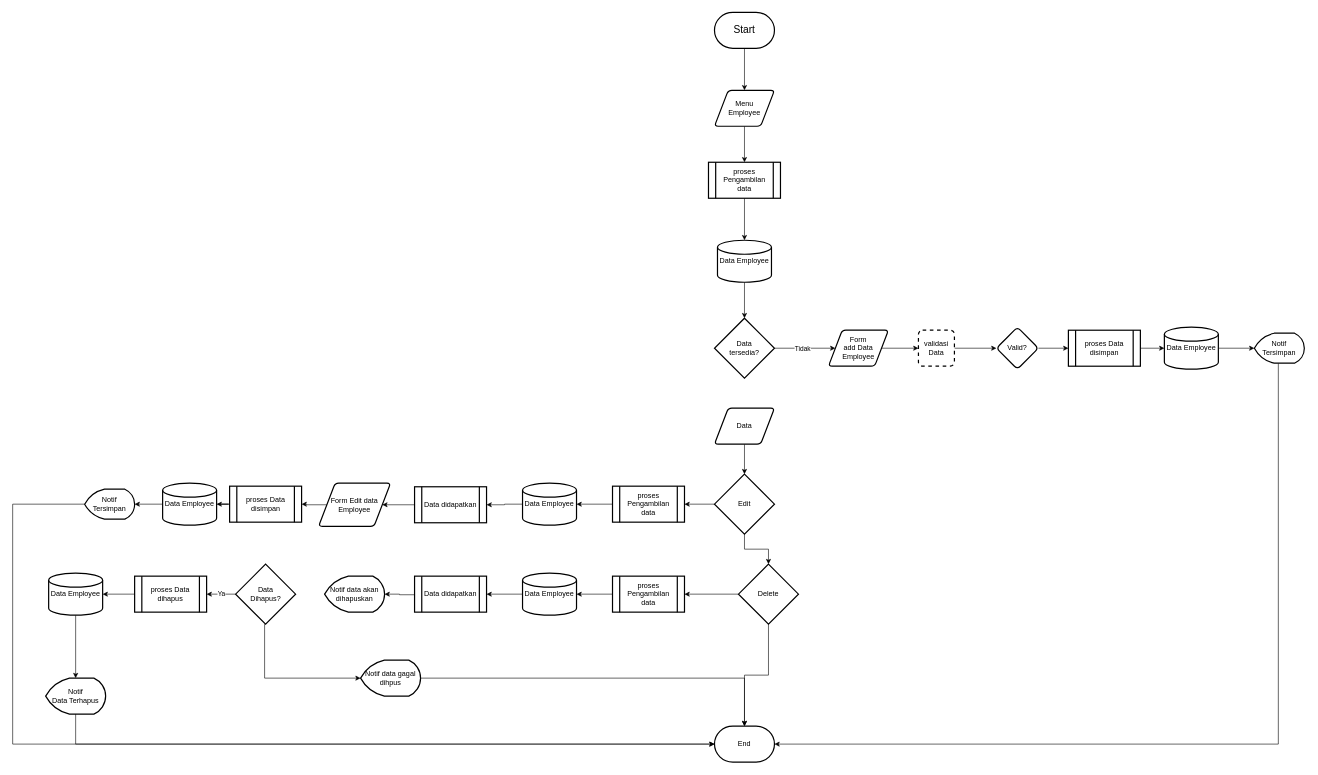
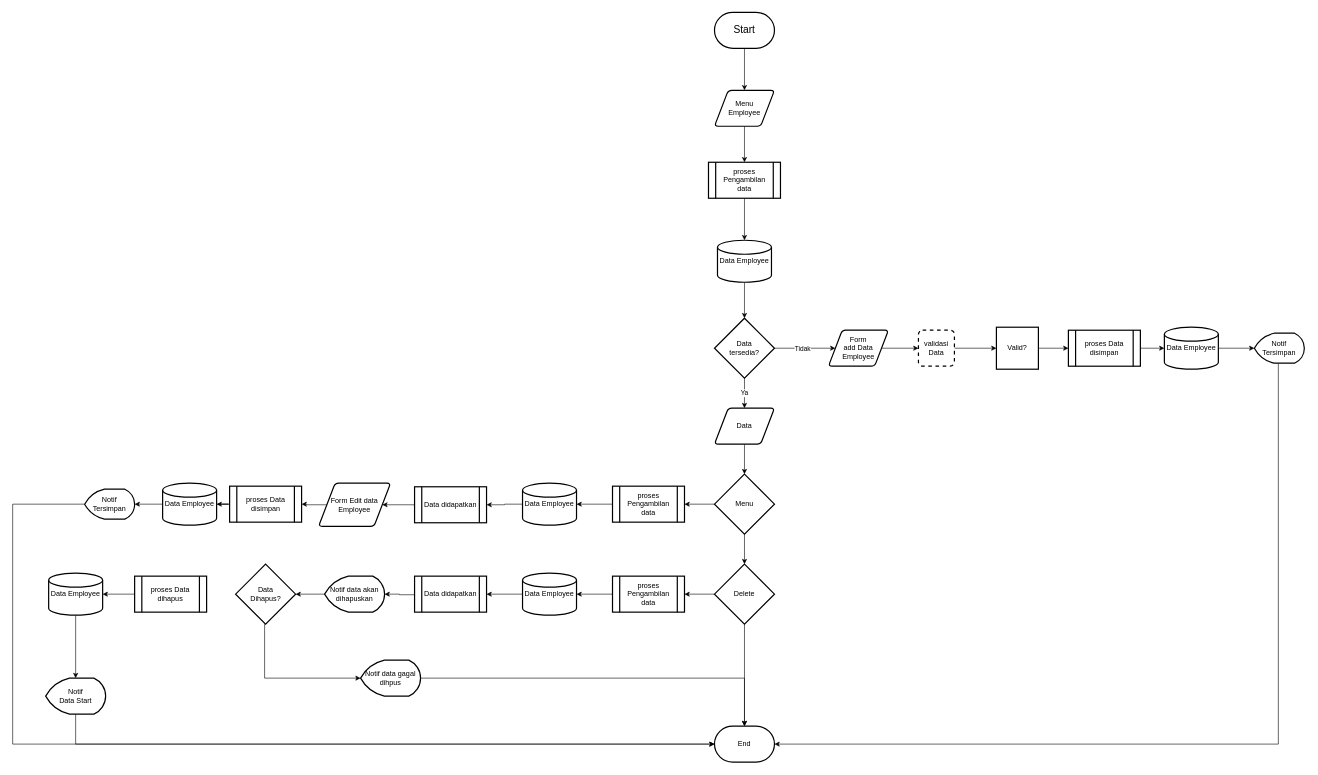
(1017, 348) -> (1017, 348)
none -> (744, 391)
(744, 504) -> (744, 504)
(218, 594) -> none
none -> (301, 594)
(768, 594) -> (744, 594)
(75, 696) -> (75, 696)
